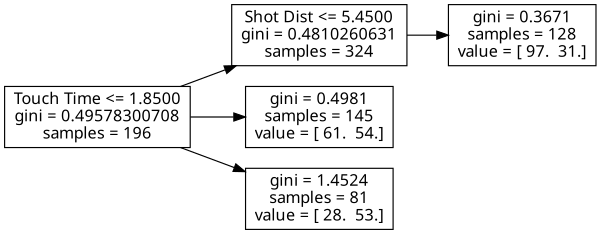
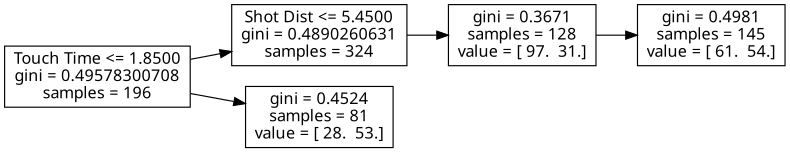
(319, 35) -> (319, 35)
(212, 117) -> (611, 35)
(319, 199) -> (319, 117)
